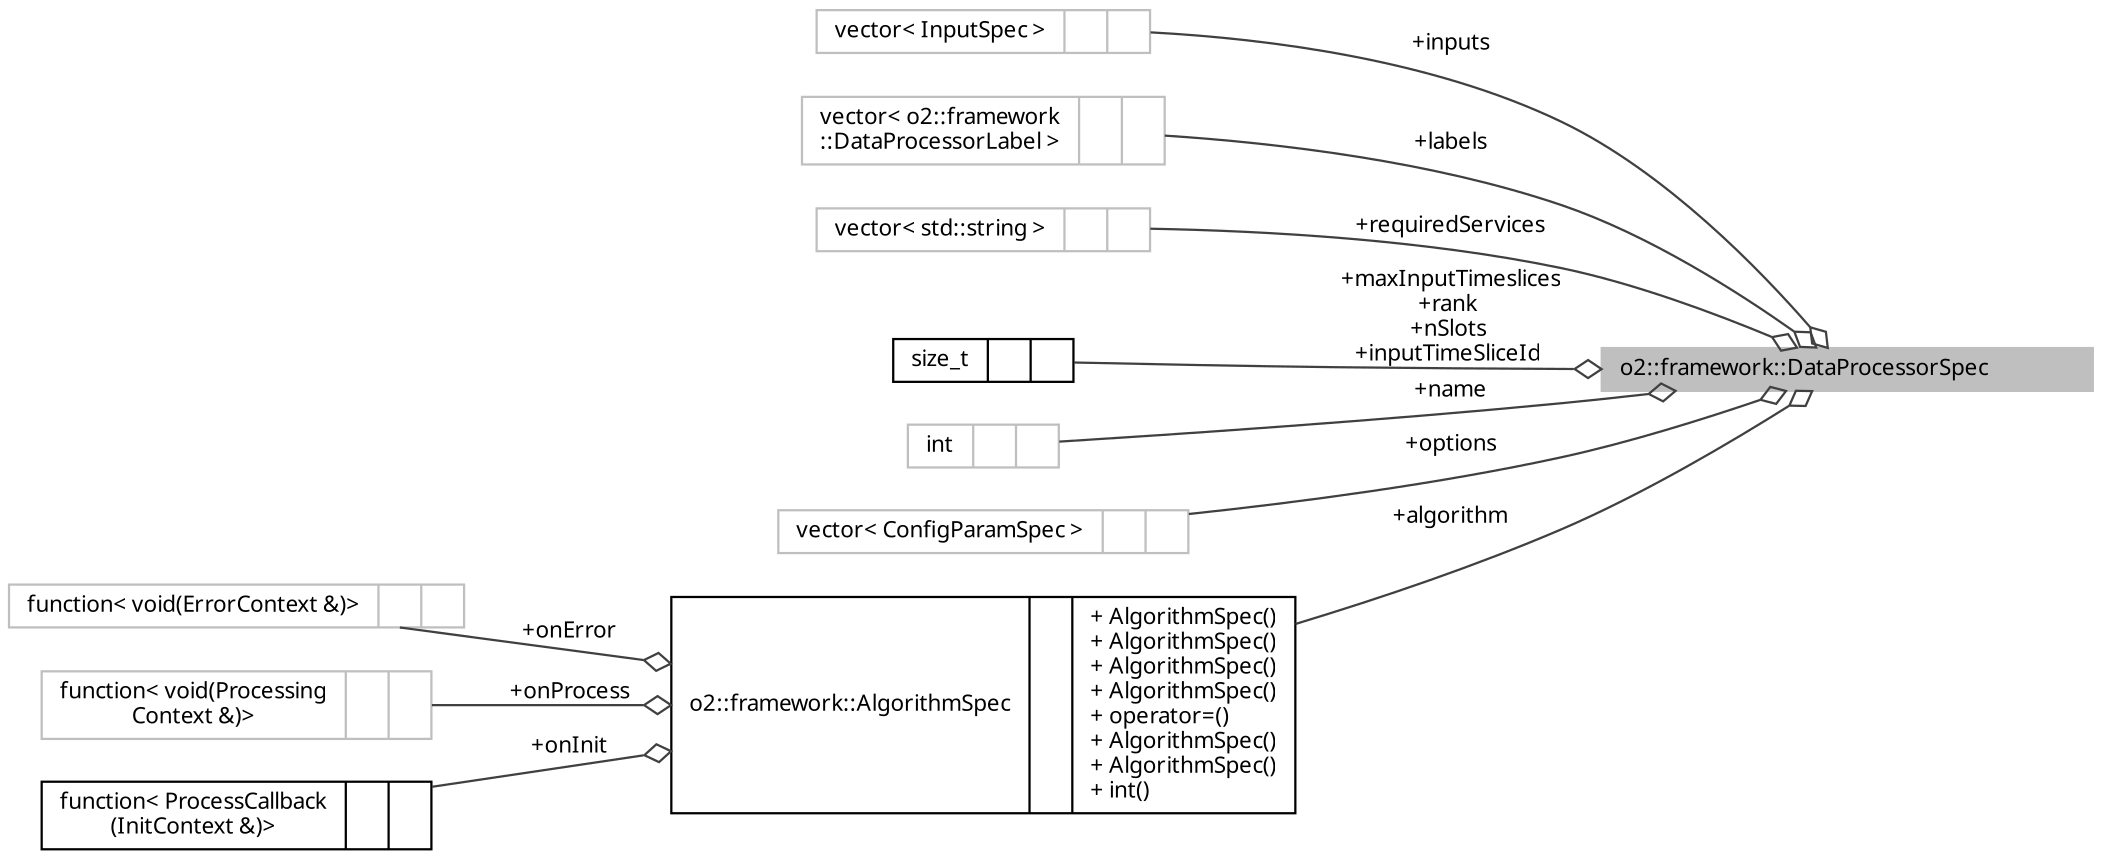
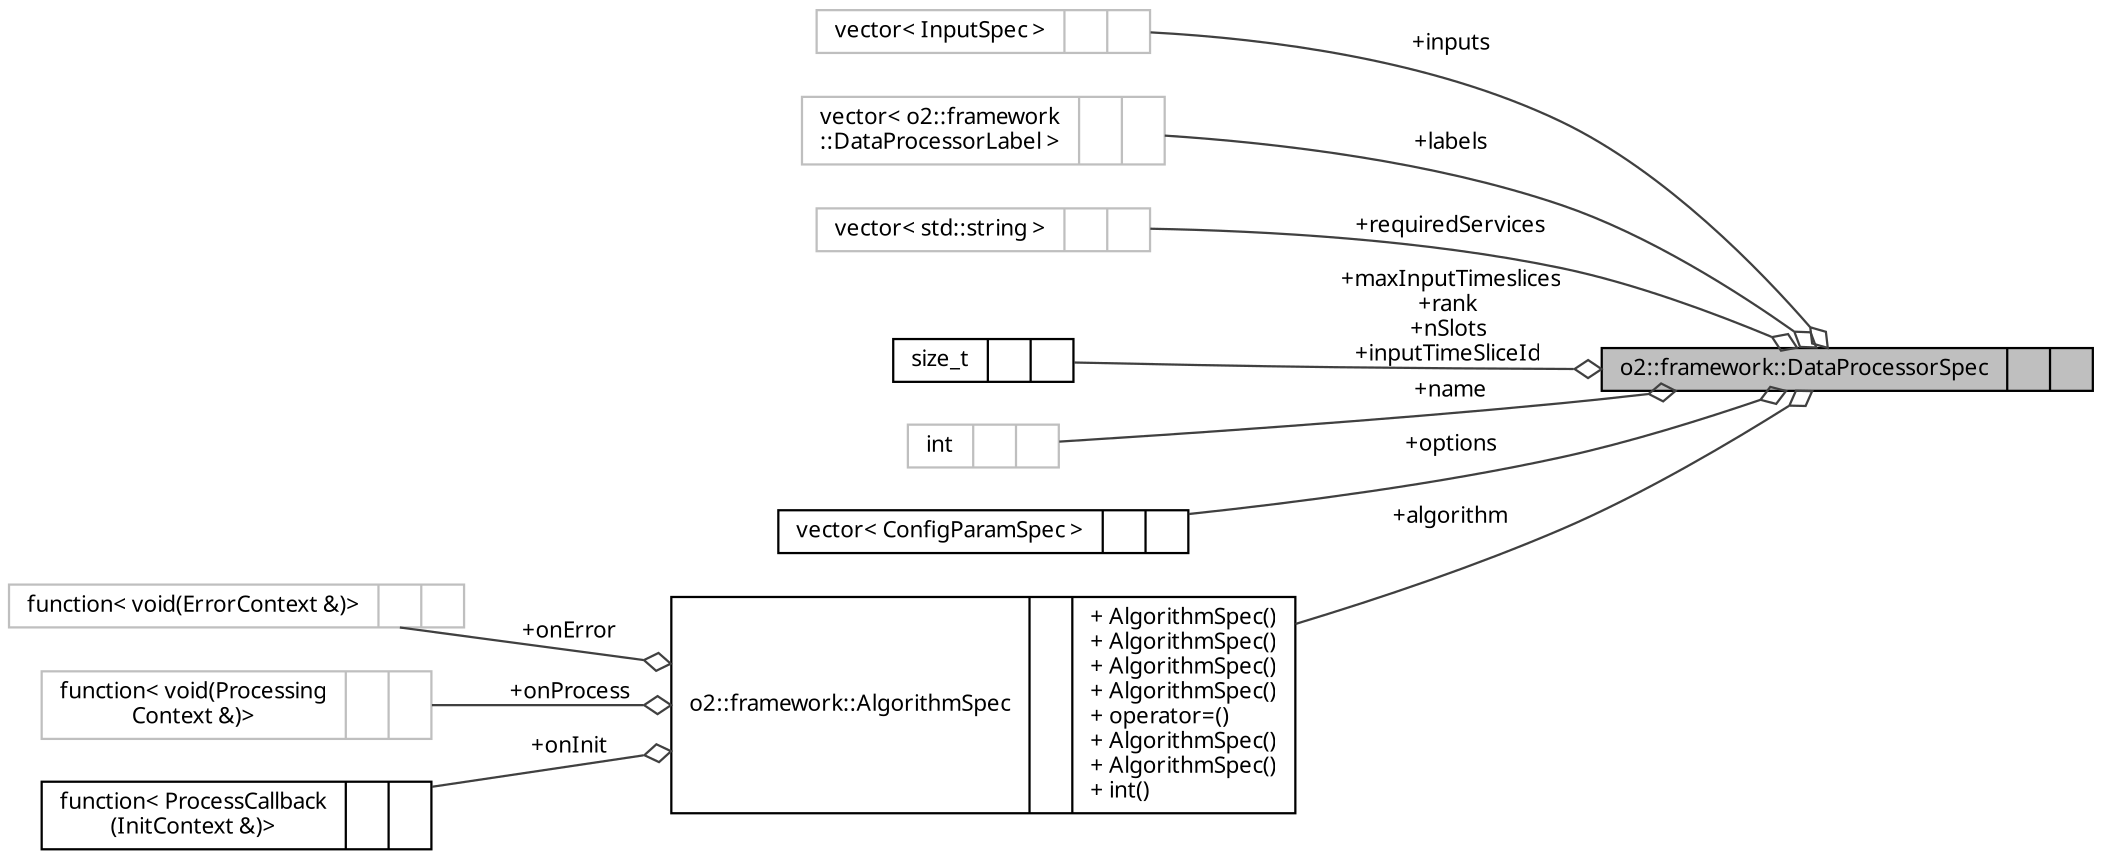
(1847, 369) -> (1847, 369)
(983, 532) -> (983, 532)
